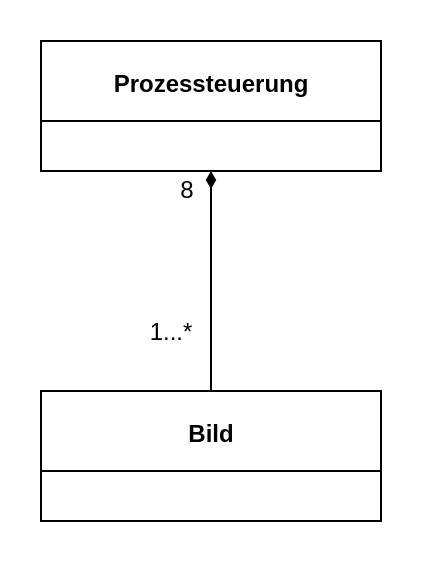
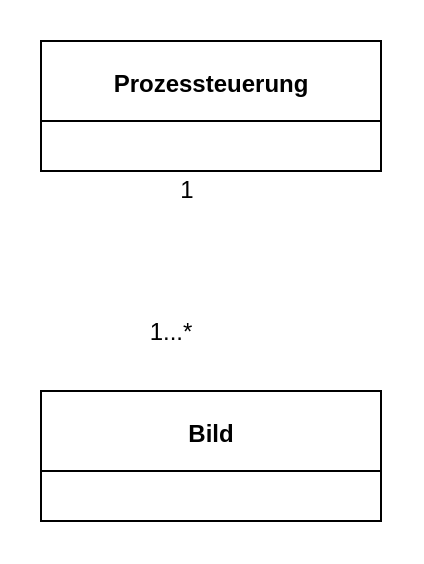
(188, 191) -> (188, 191)
(211, 289) -> none
